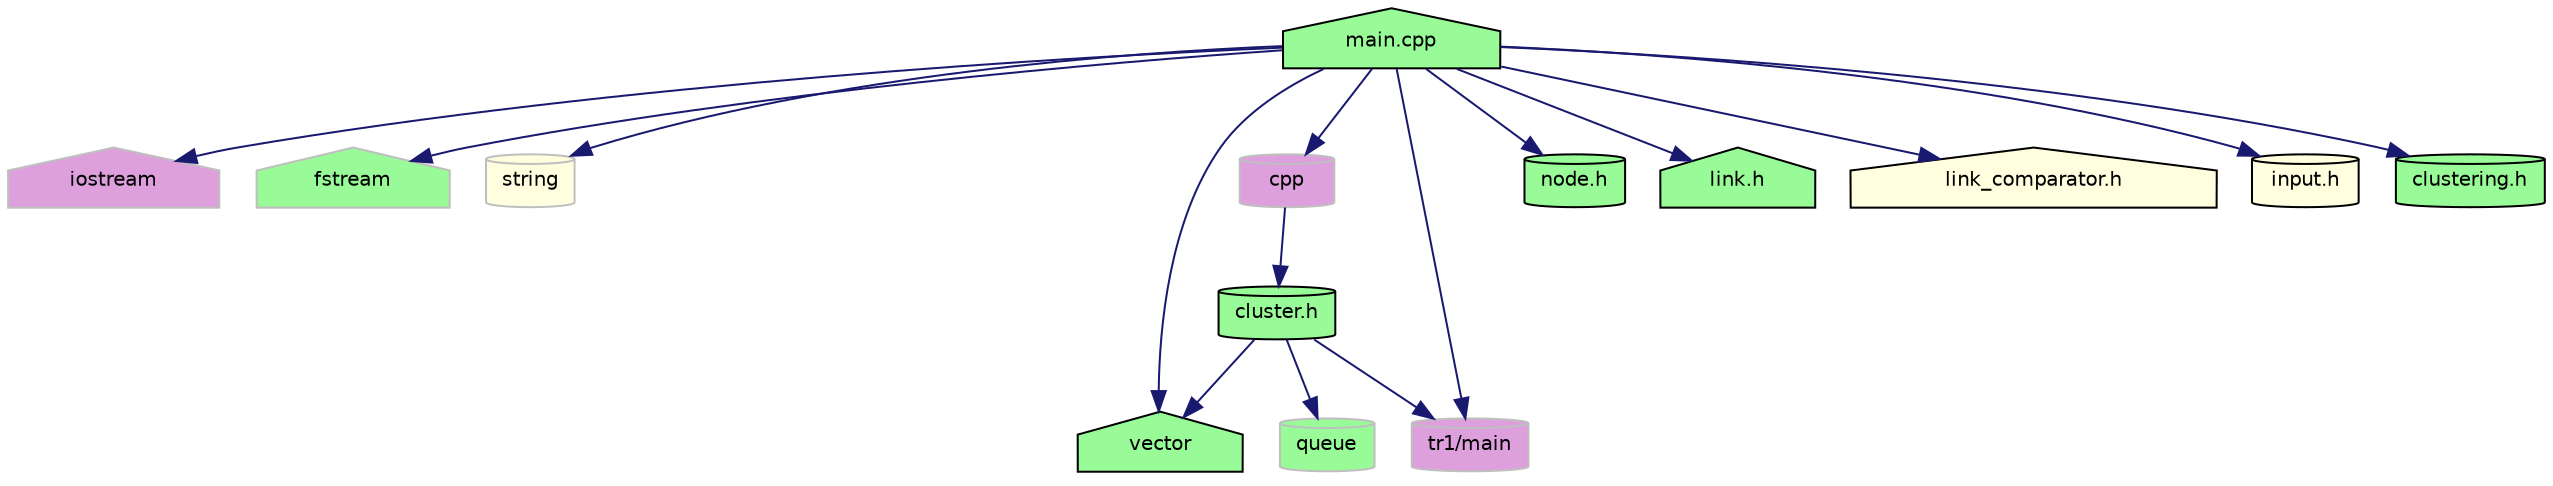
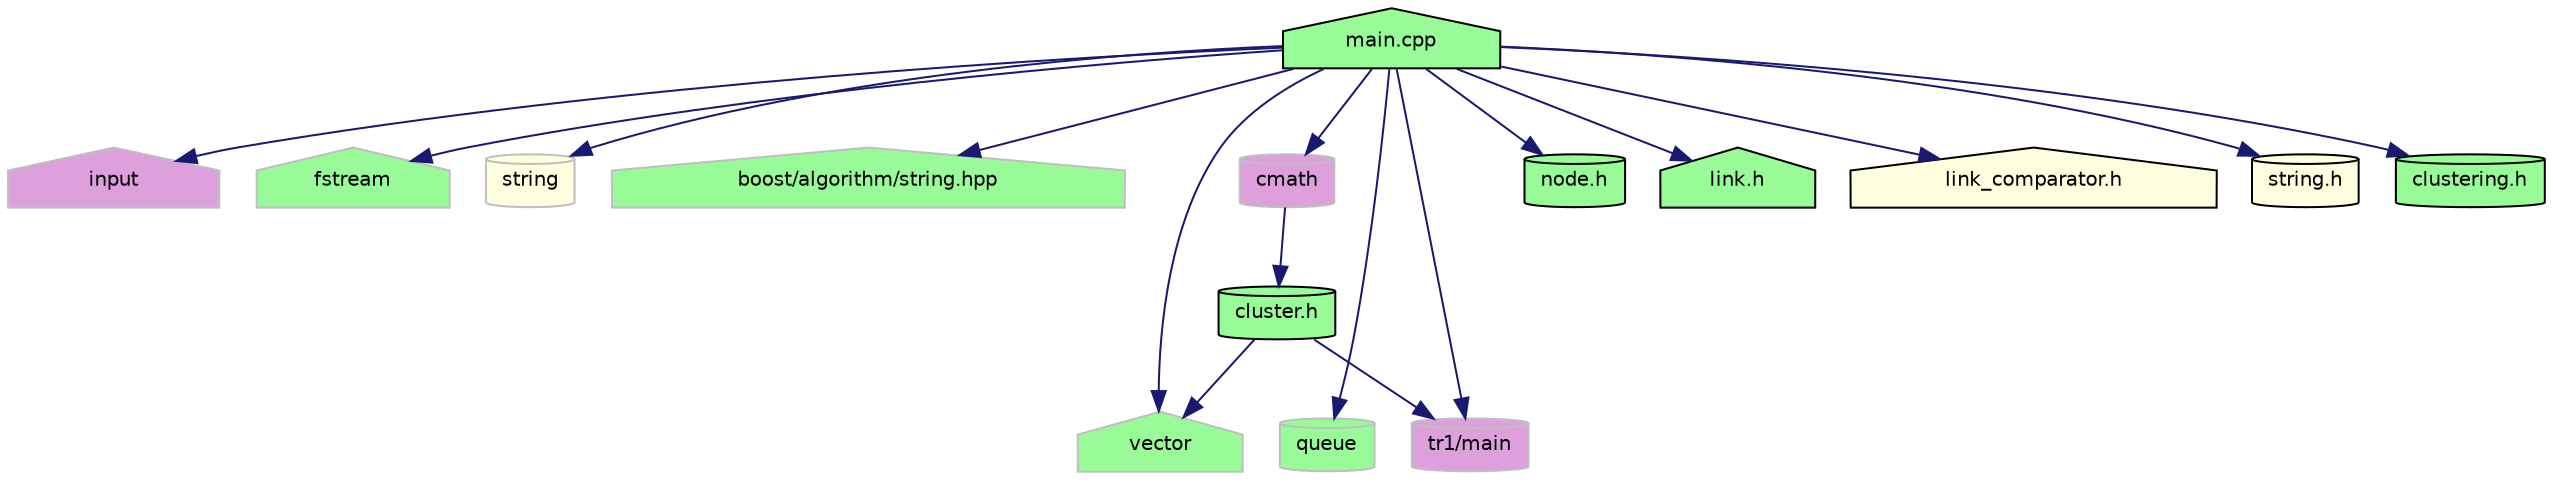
(114, 181) -> (114, 181)
none -> (868, 181)
(1287, 181) -> (1287, 181)
(2305, 181) -> (2305, 181)
(1298, 369) -> (1370, 235)
(1160, 445) -> (1160, 445)
